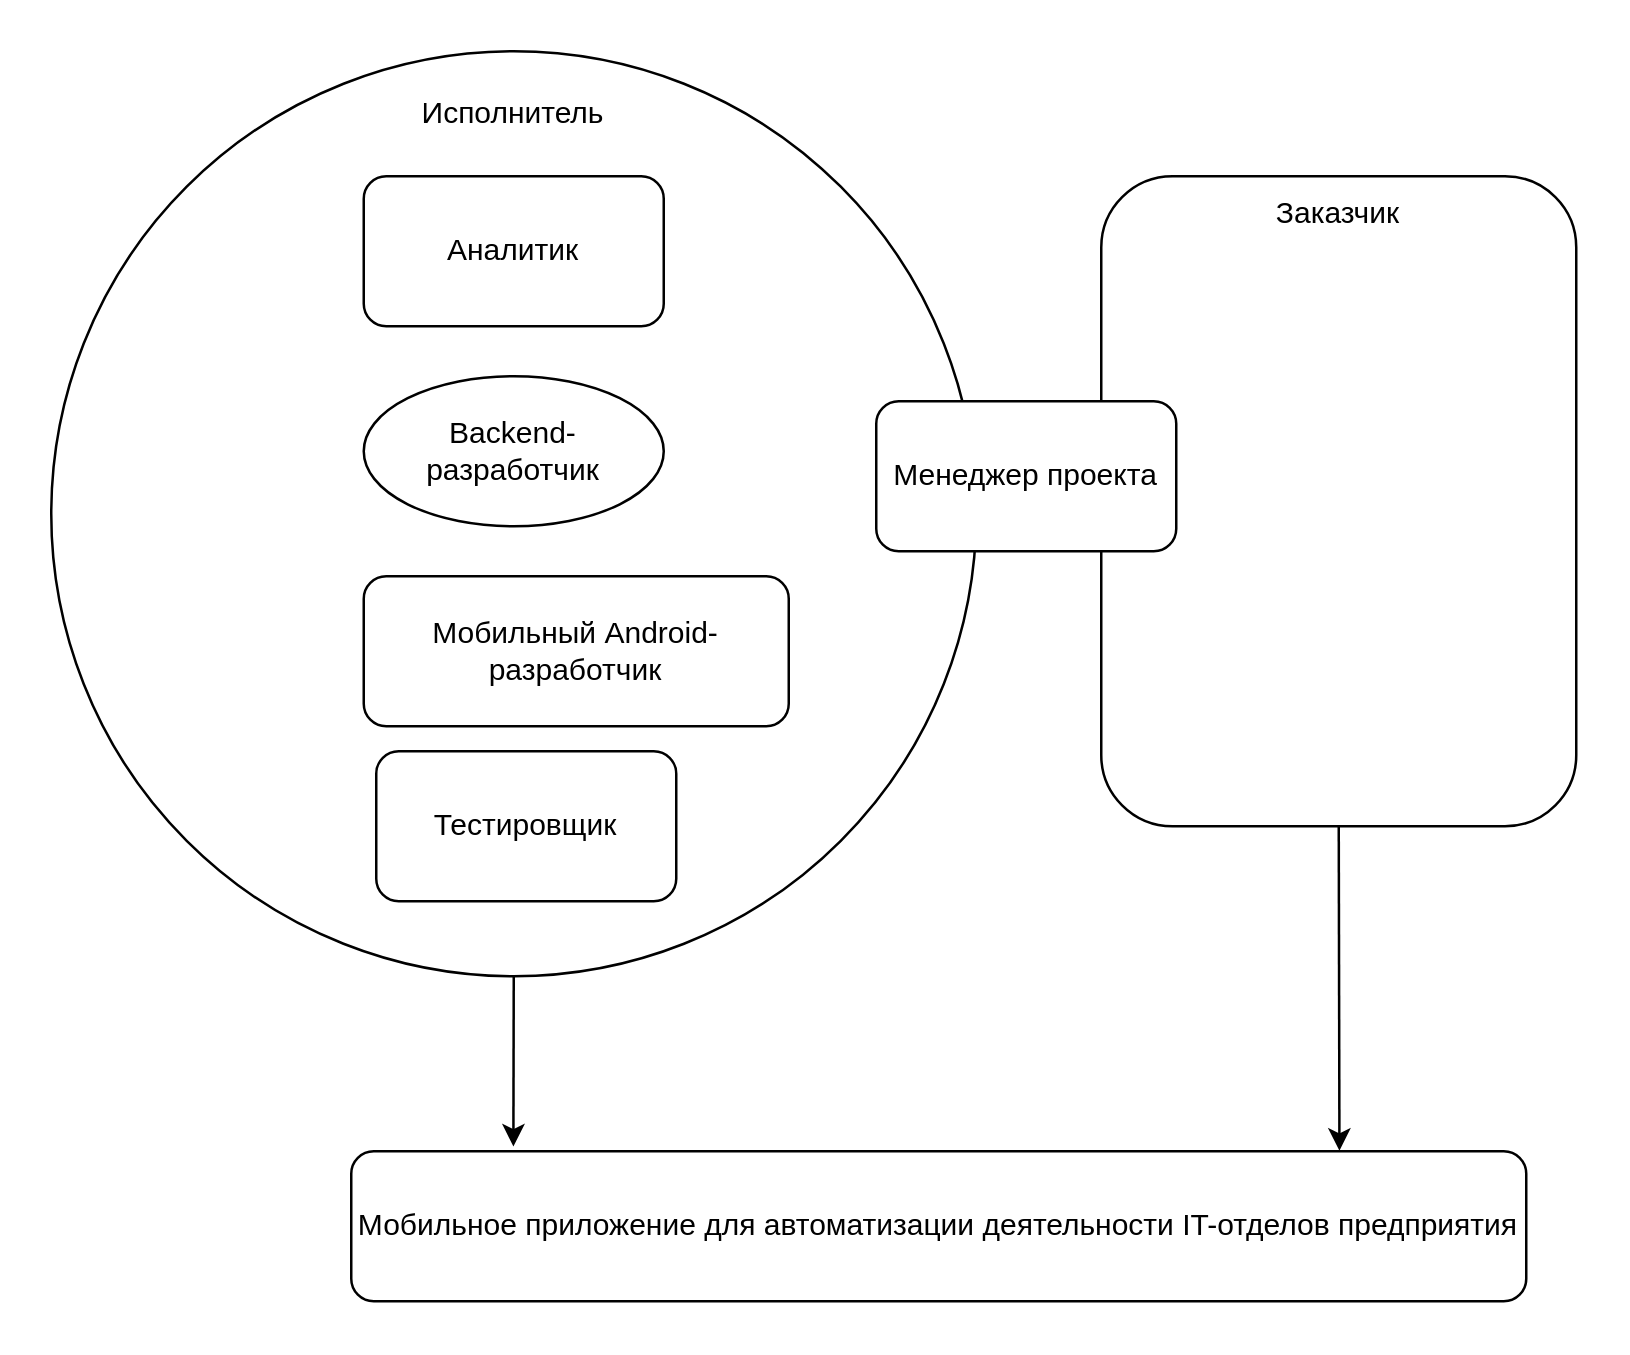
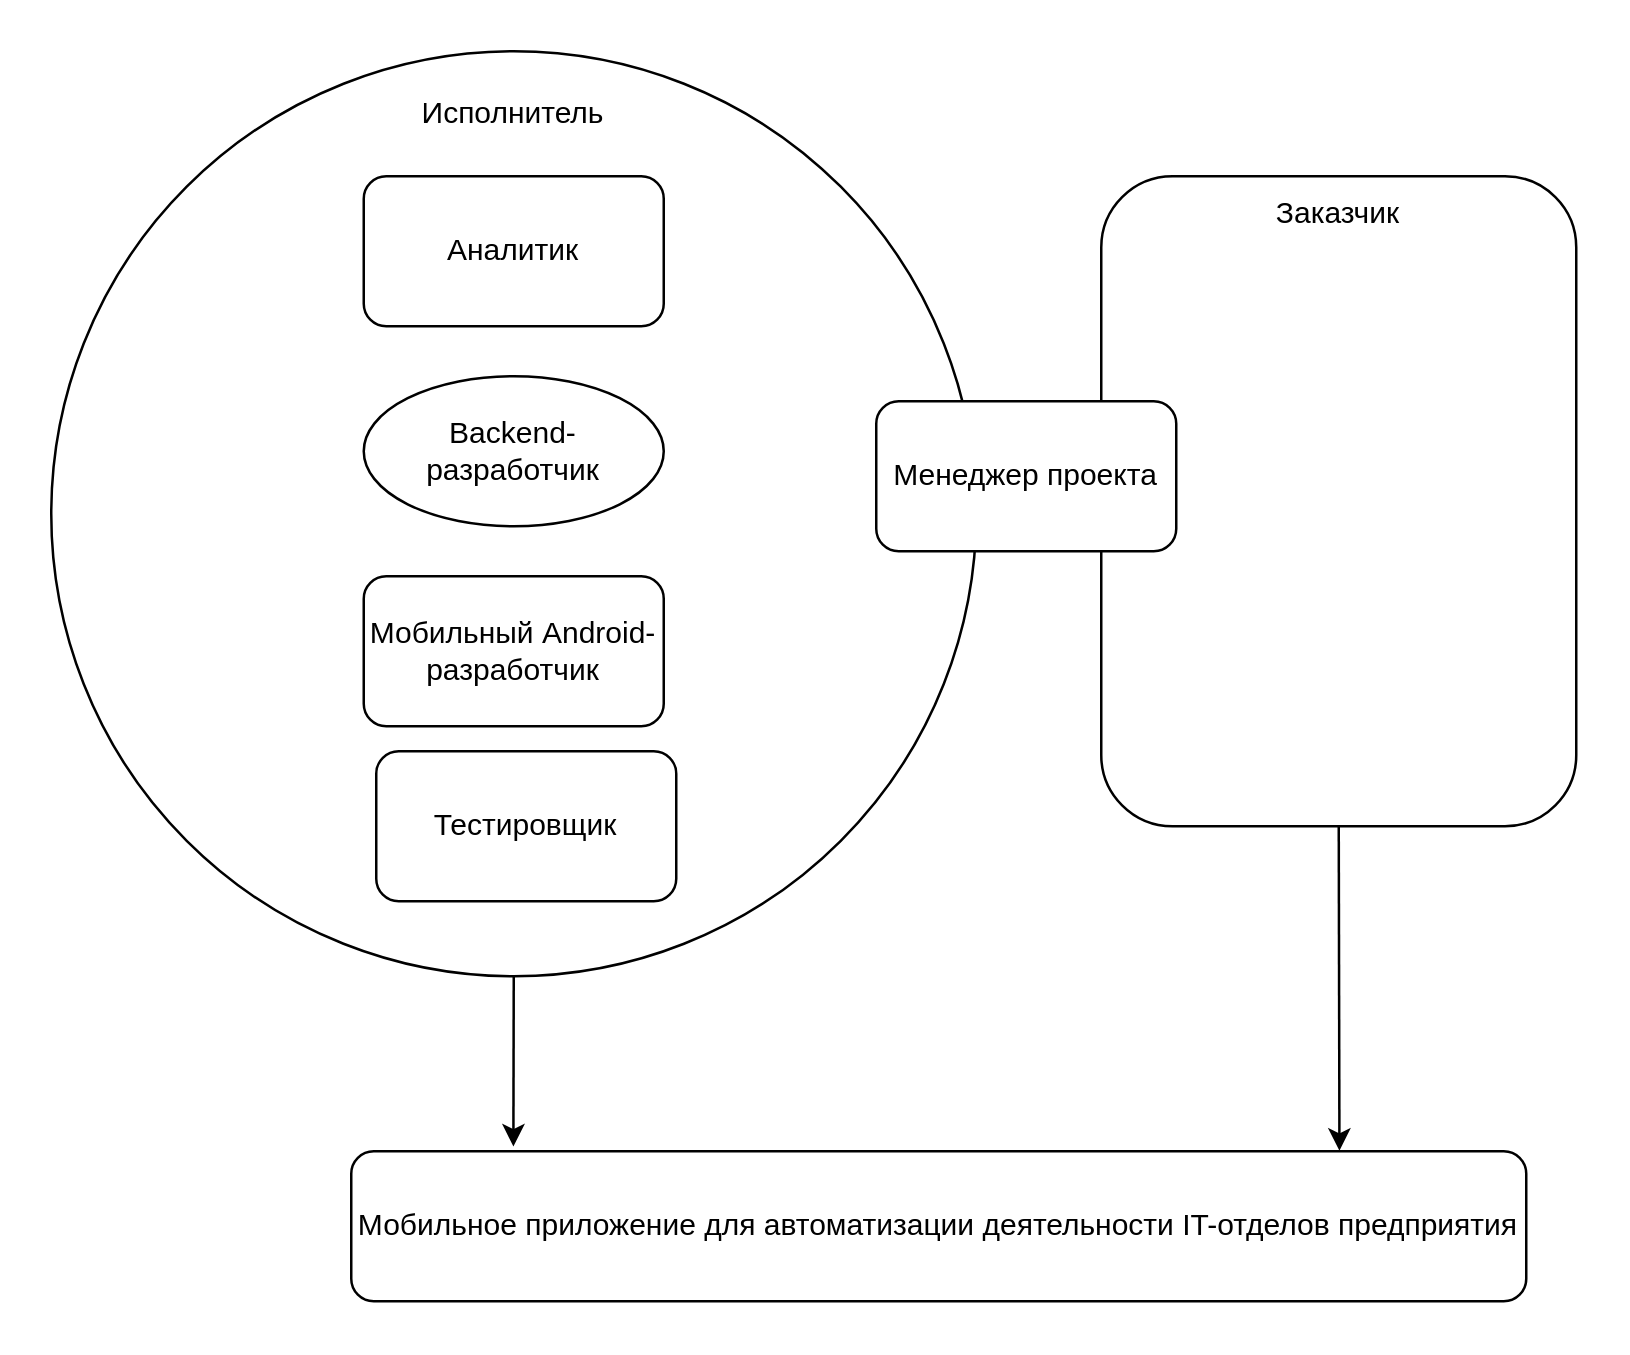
(576, 651) -> (514, 651)
